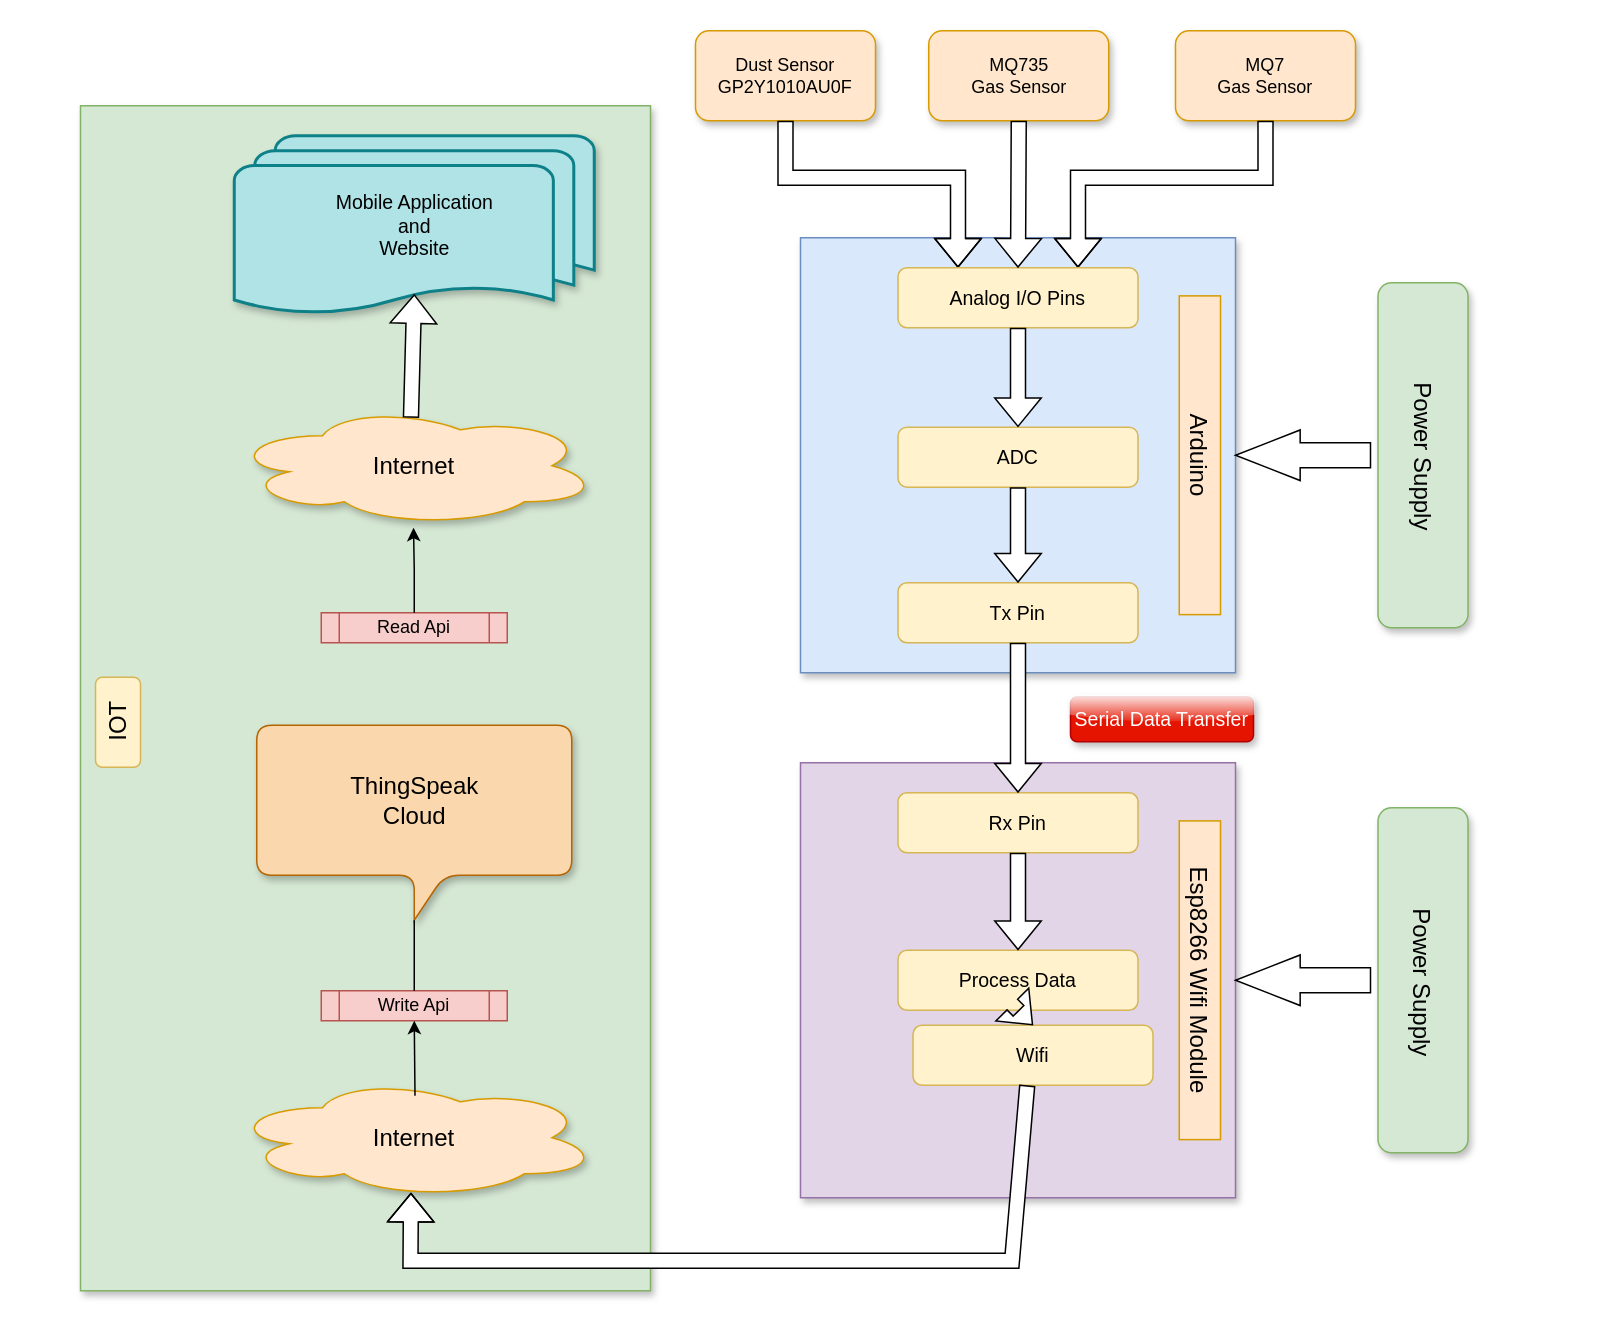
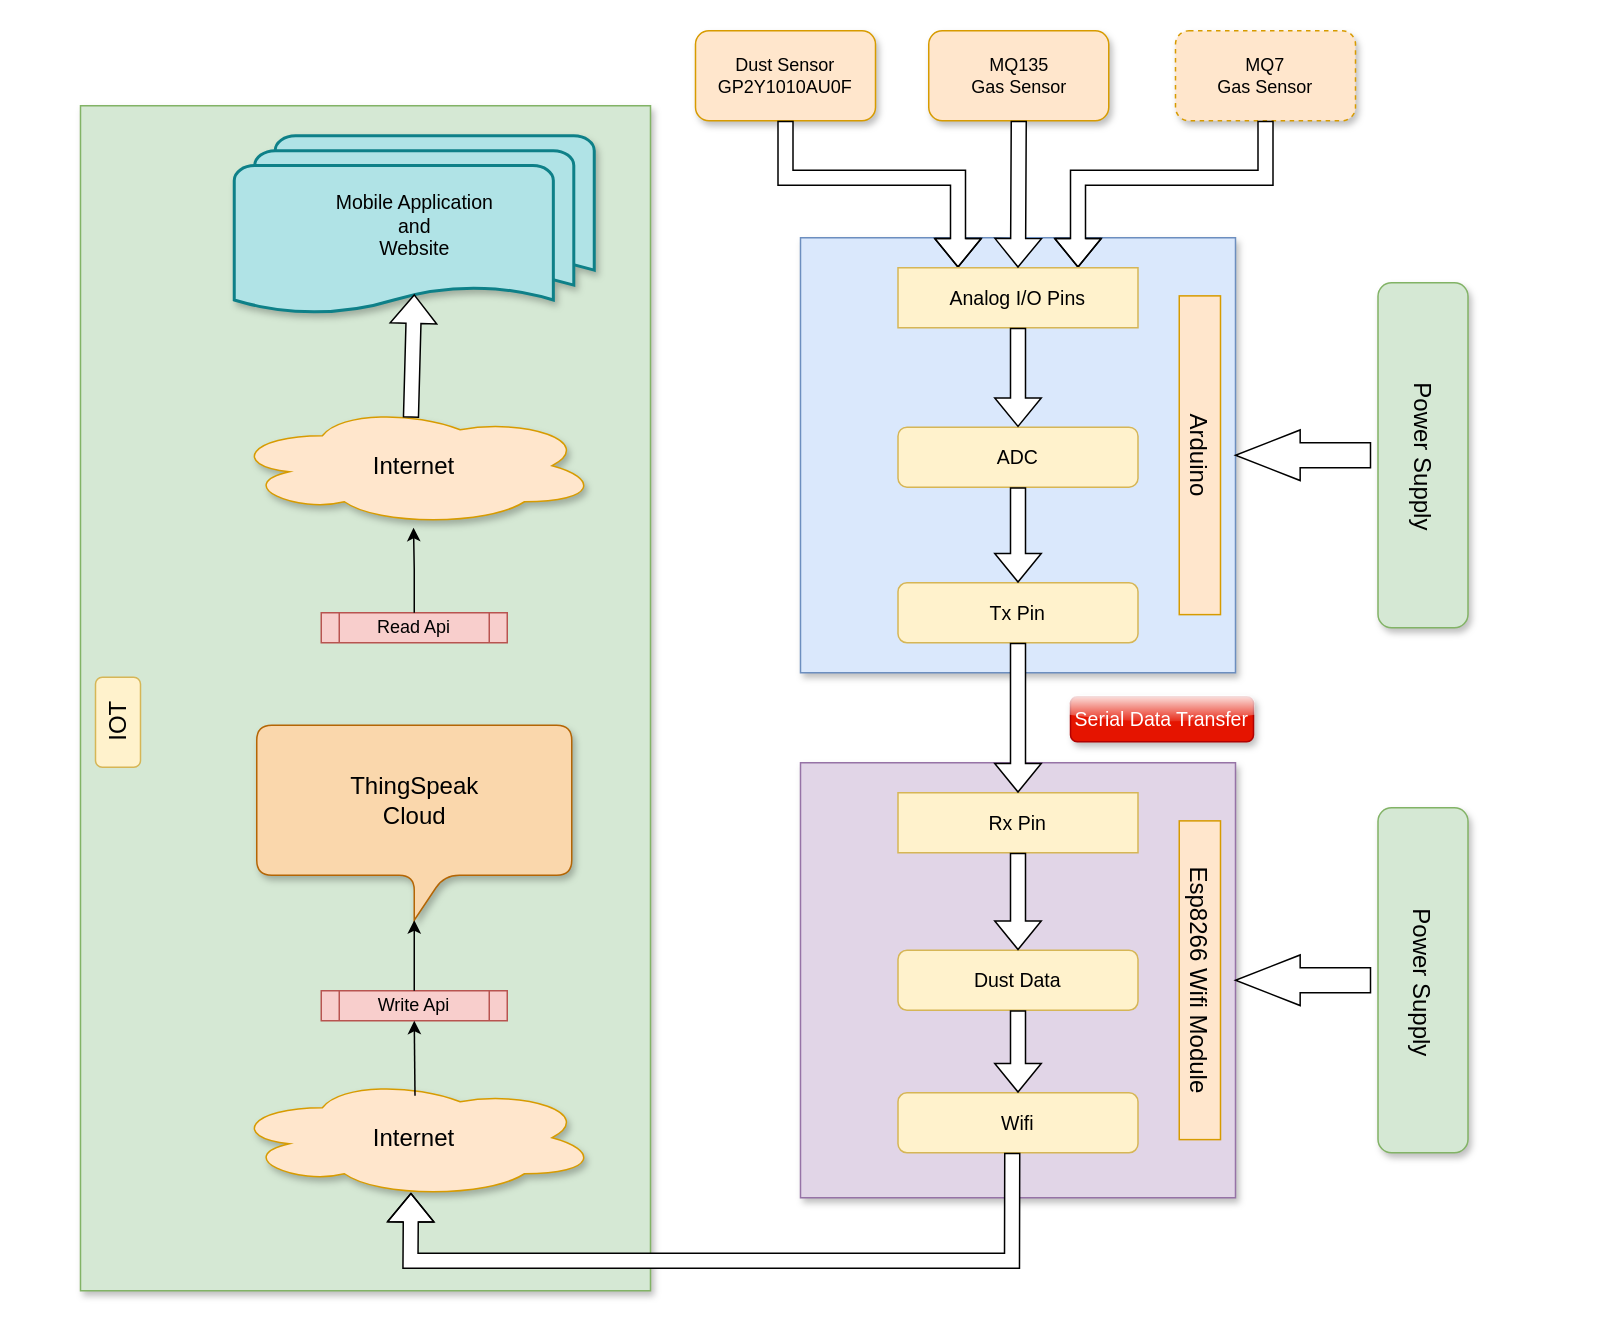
(1019, 76) -> (1019, 76)
(1265, 76) -> (1265, 76)
(1018, 298) -> (1018, 298)
(1018, 823) -> (1018, 823)
(414, 927) -> (414, 932)
(1018, 980) -> (1018, 980)
(1033, 1055) -> (1018, 1123)
